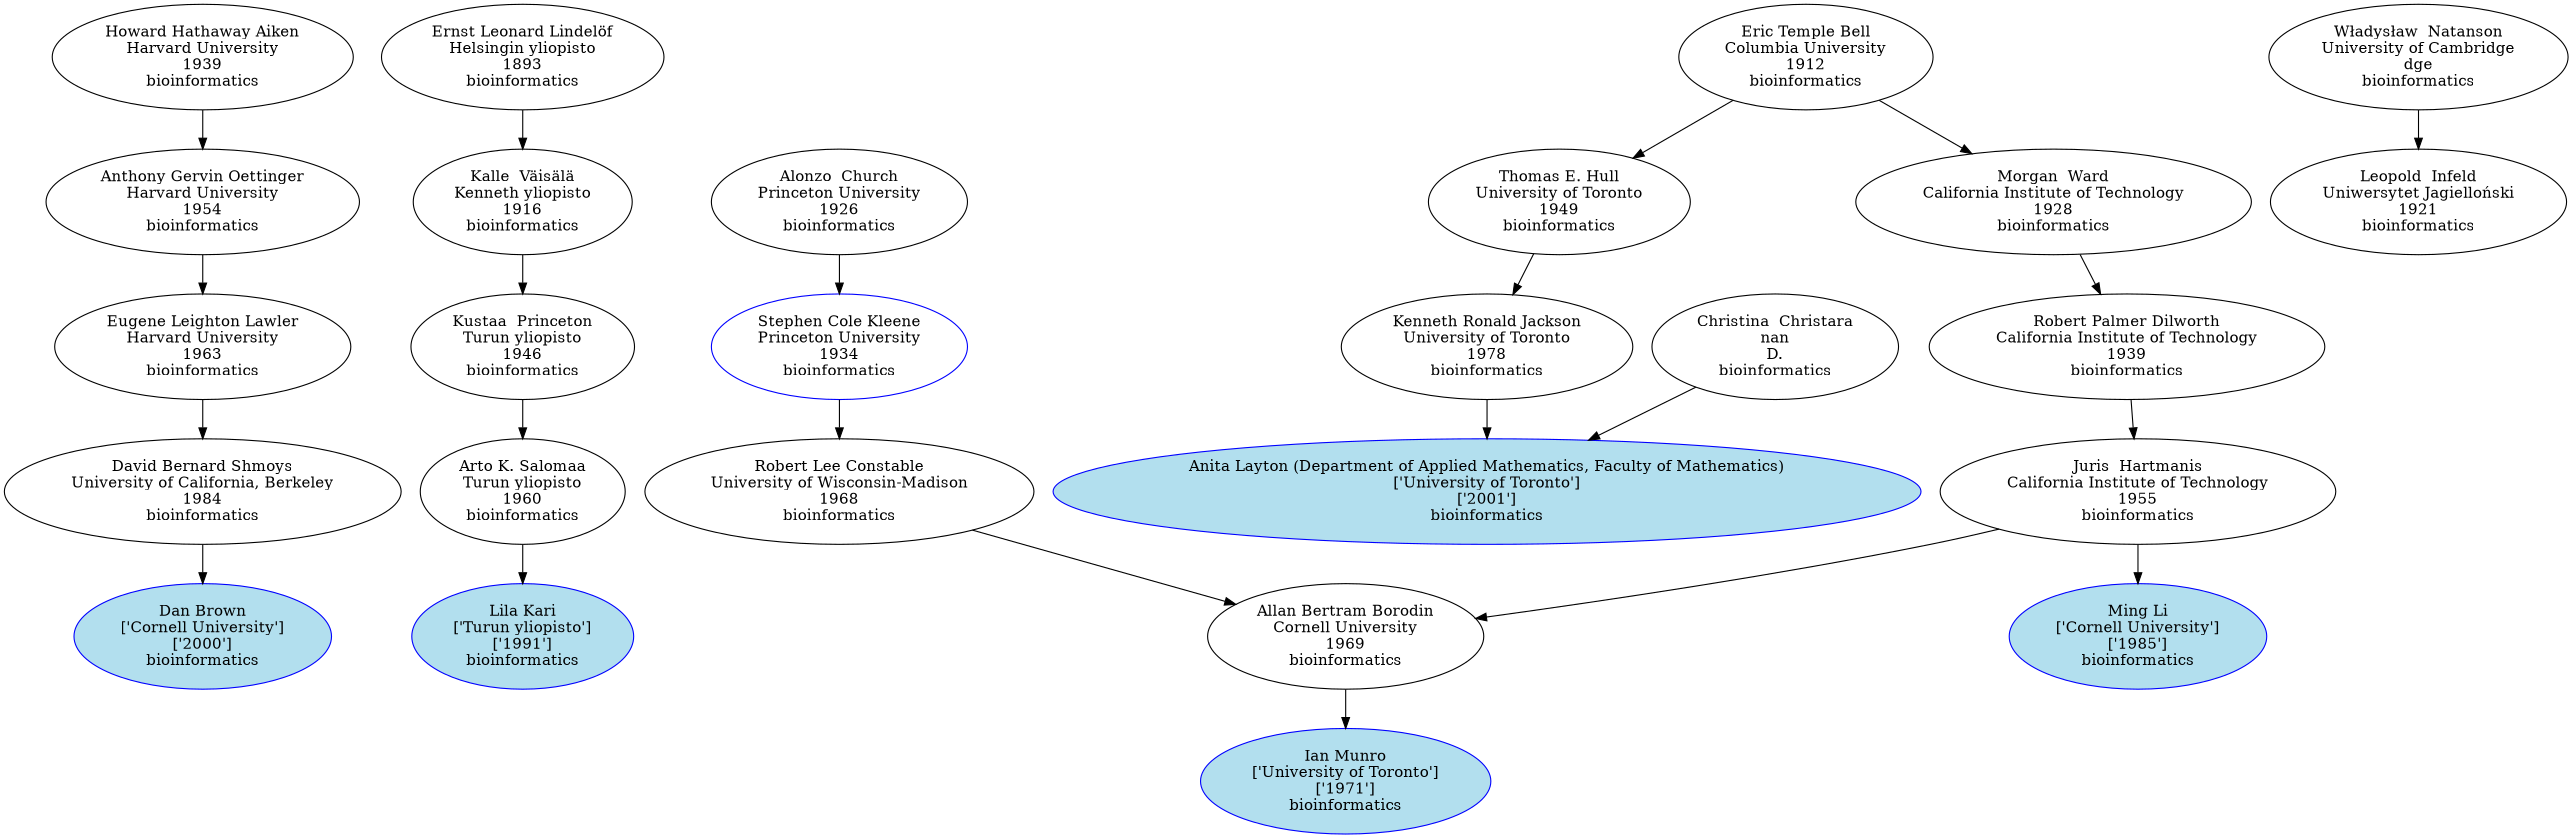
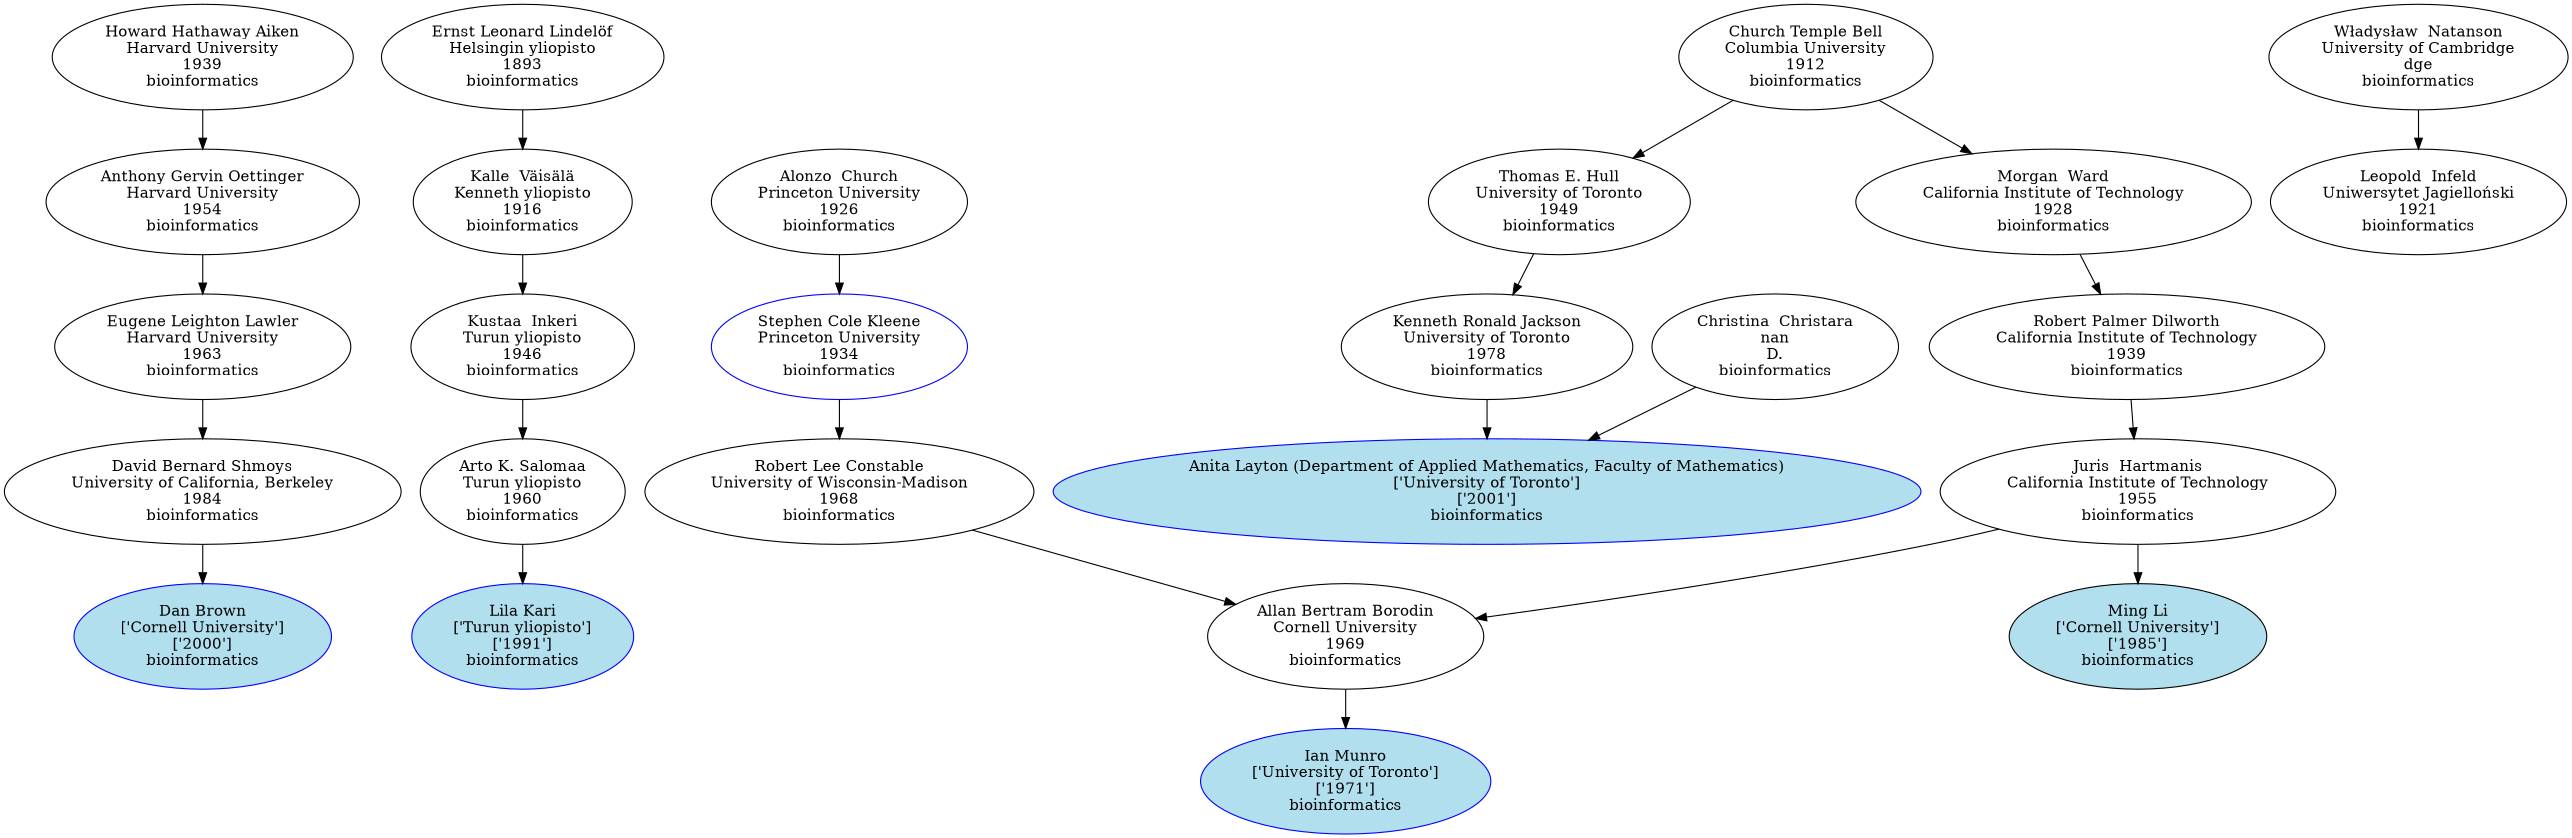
(1806, 57) -> (1806, 57)
(523, 347) -> (523, 347)
(2138, 636) -> (2138, 636)
